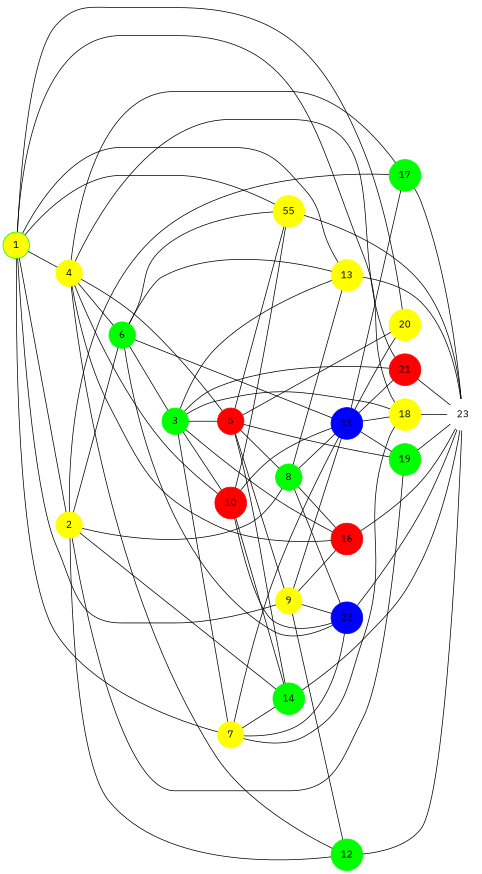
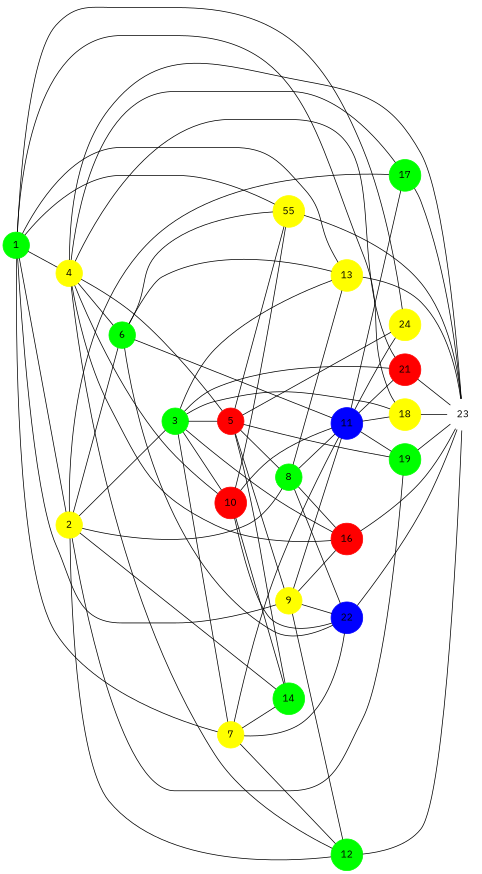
(16, 245) -> (16, 245)
(405, 325) -> (405, 325)
(149, 378) -> (122, 473)
(412, 579) -> (315, 83)
(368, 621) -> (290, 796)
